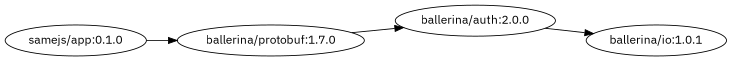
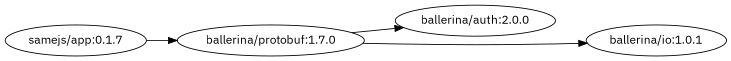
(565, 30) -> (471, 45)
(76, 40) -> (76, 40)
